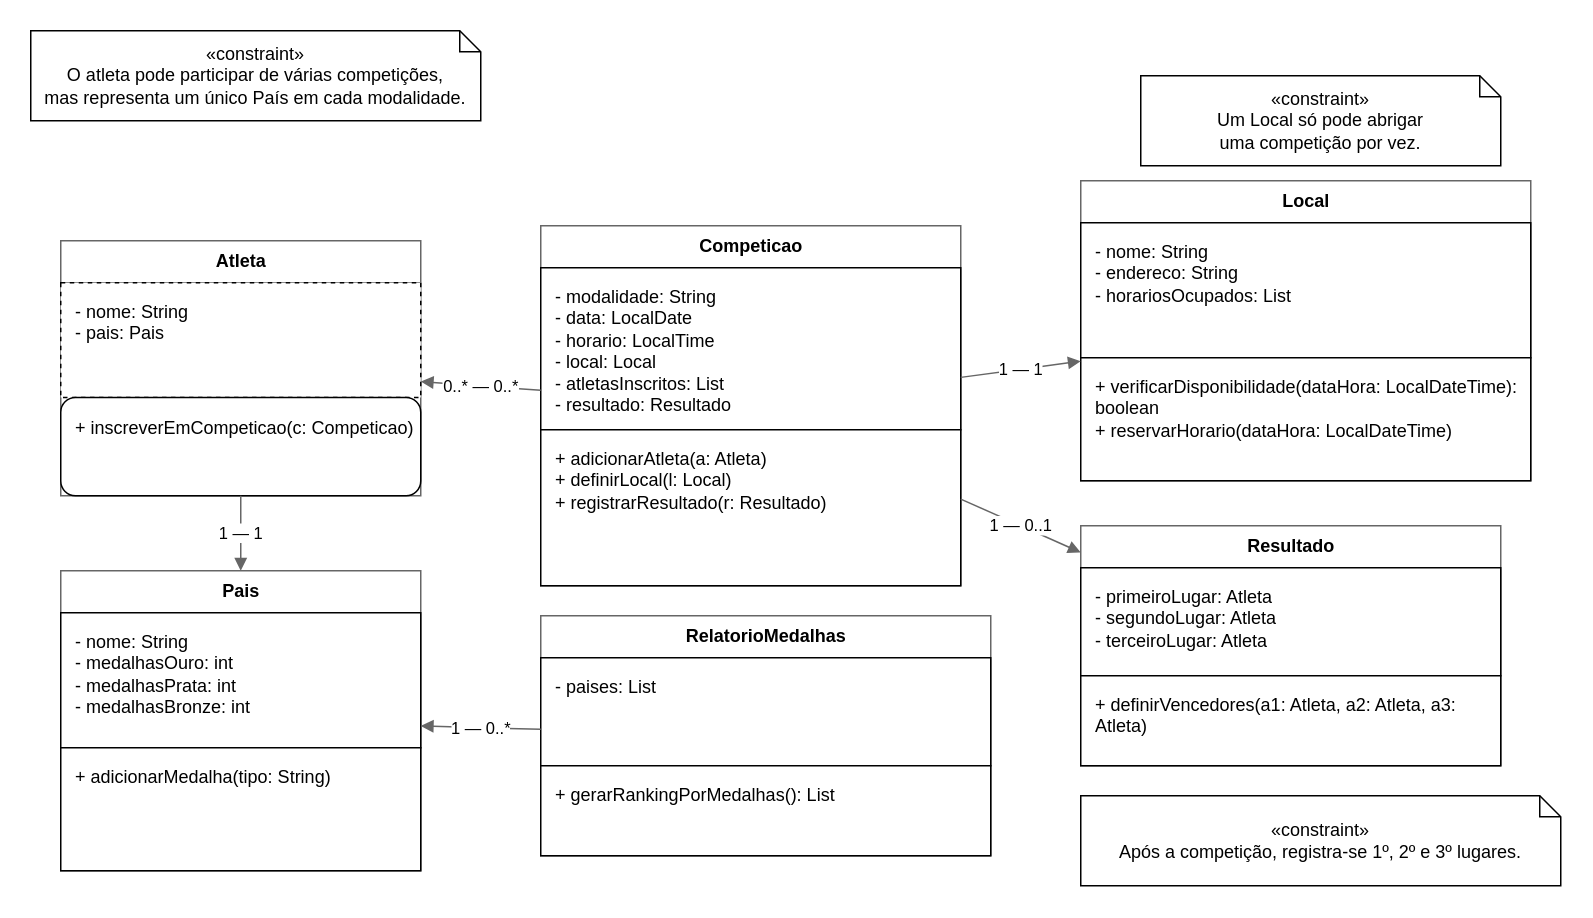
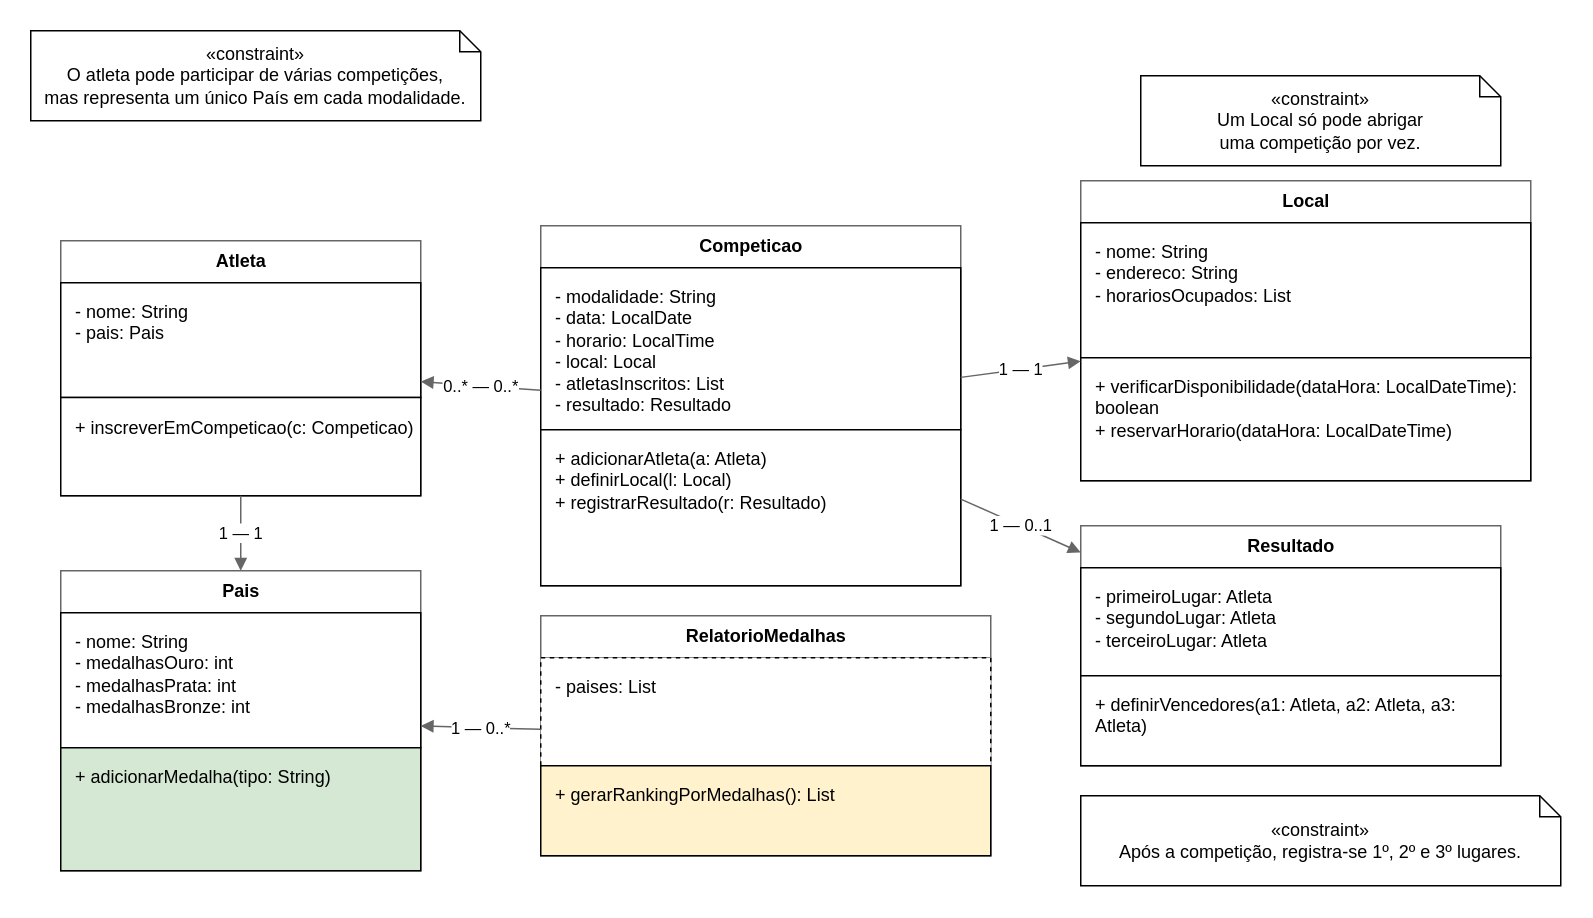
(241, 340) -> (241, 340)
(241, 447) -> (241, 447)
(766, 712) -> (766, 712)
(241, 809) -> (241, 809)
(766, 811) -> (766, 811)
